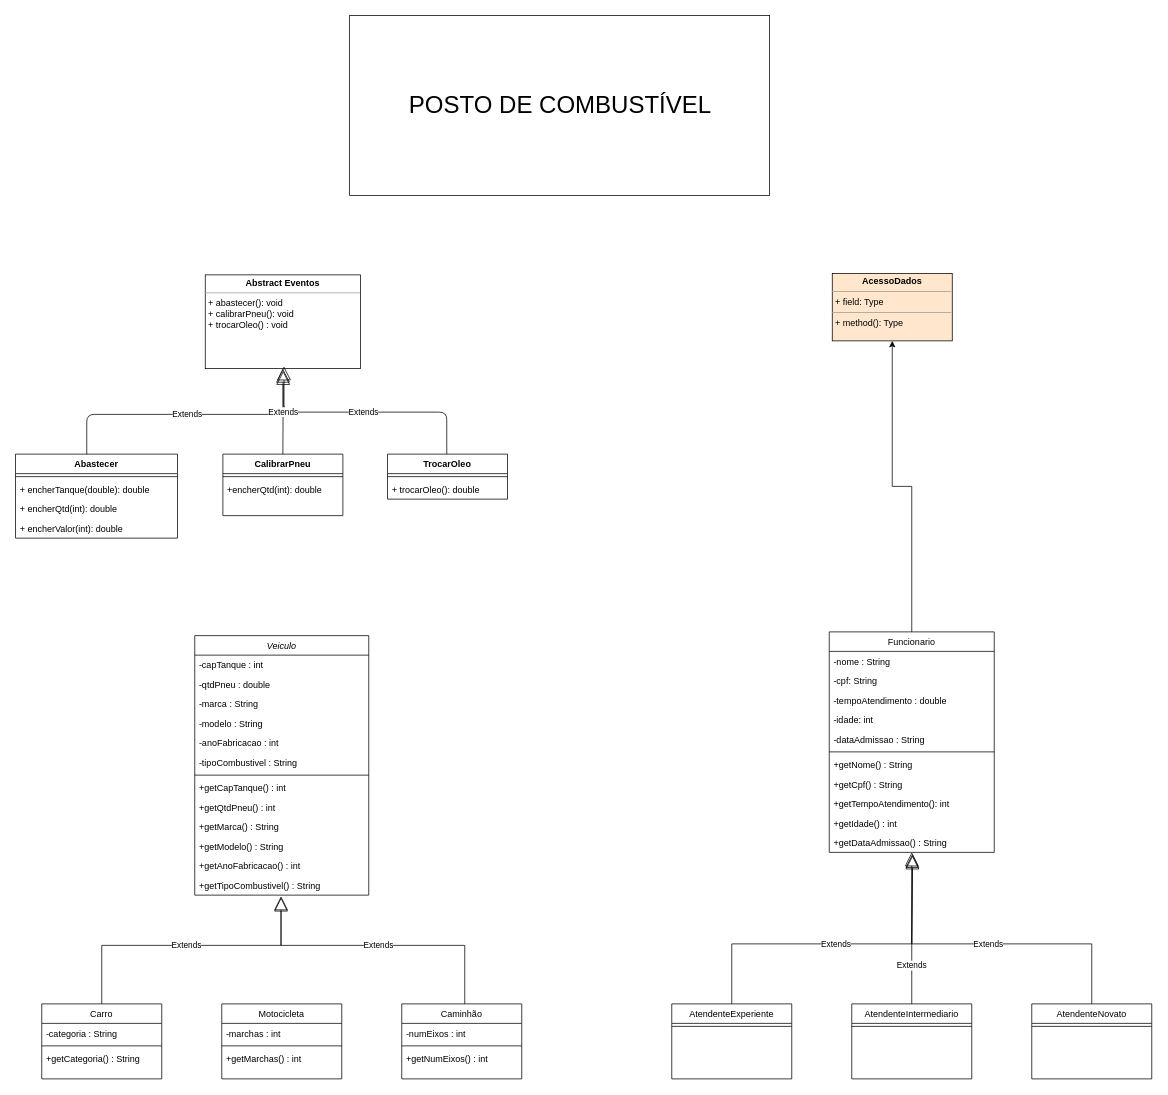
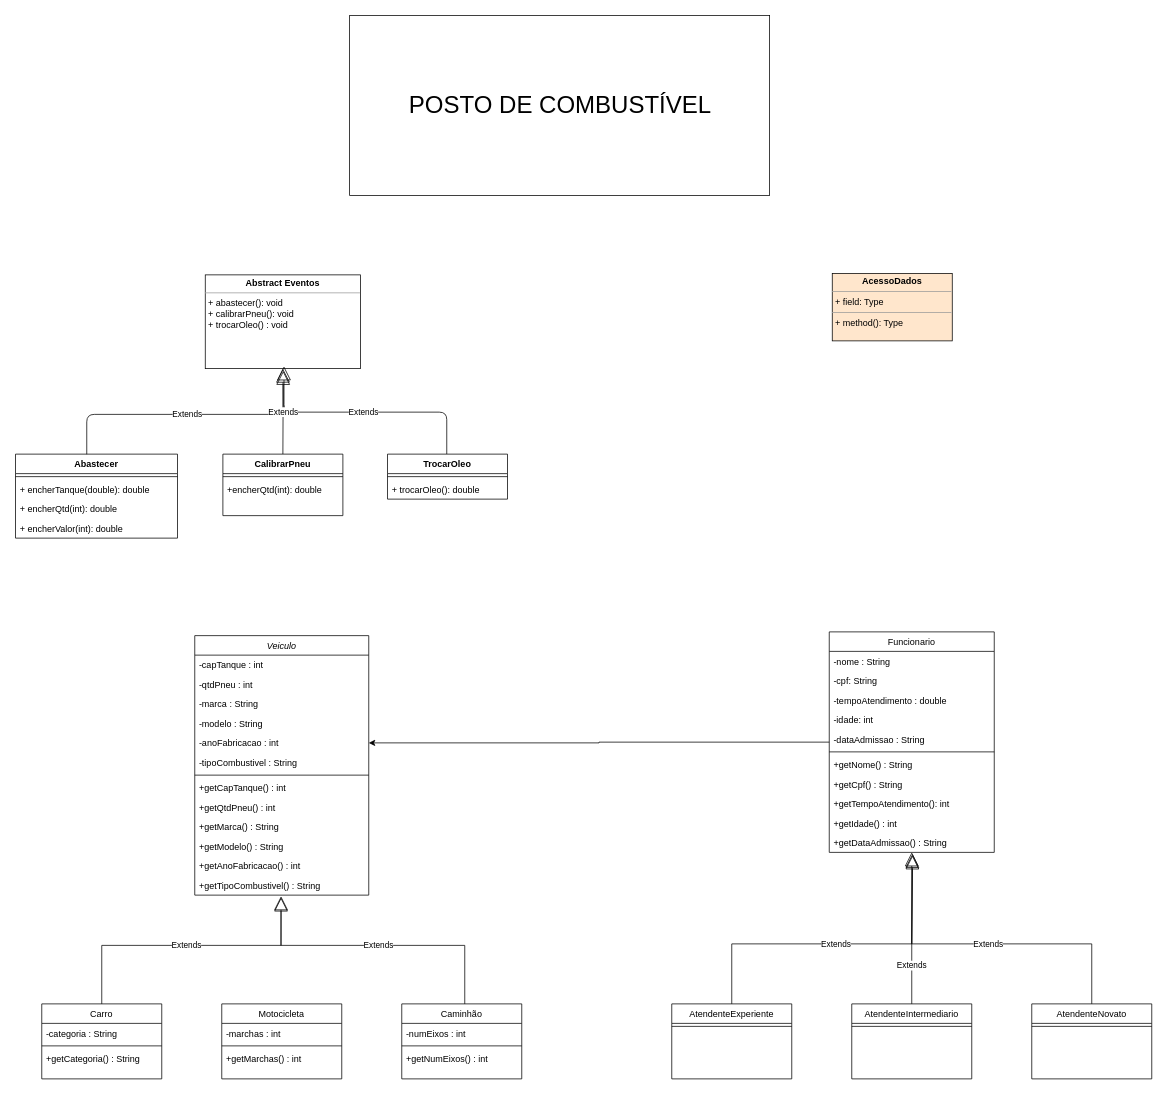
(904, 486) -> (599, 743)
(237, 685) -> (229, 685)
